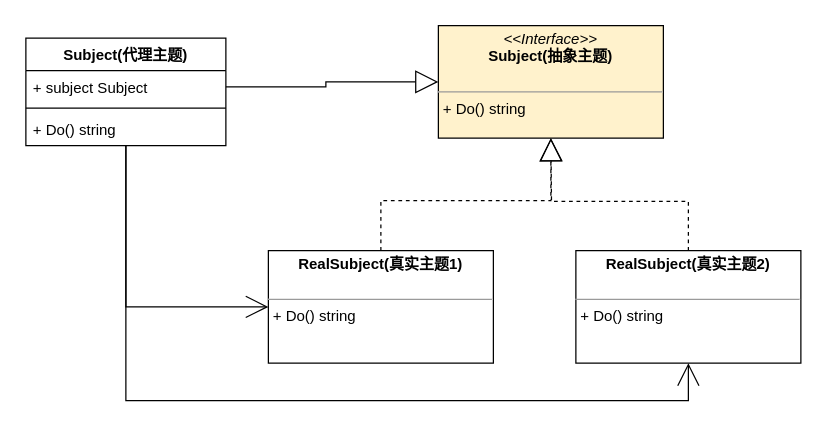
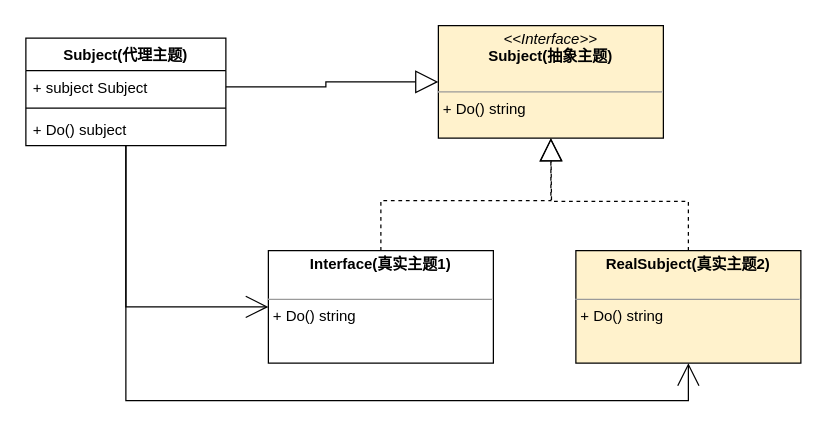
(82, 131) -> (88, 131)
(355, 269) -> (349, 269)
(688, 307) -> (688, 307)
